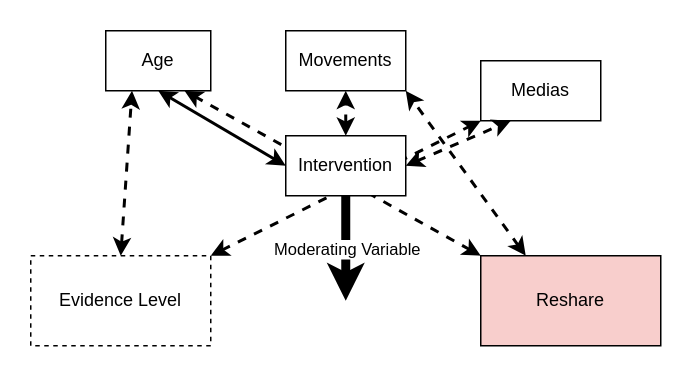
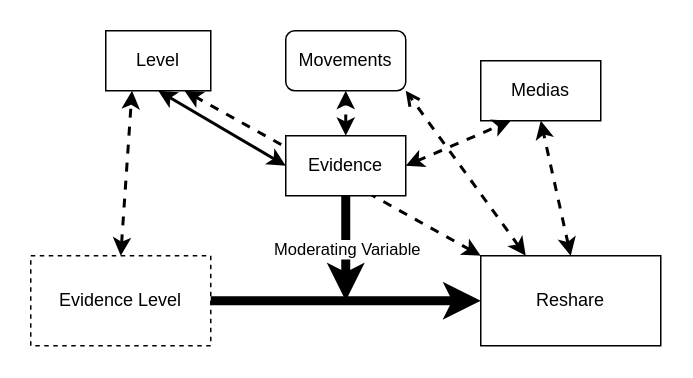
(158, 61) -> (158, 61)
(346, 61) -> (346, 61)
(414, 102) -> (413, 101)
(346, 166) -> (346, 166)
none -> (556, 189)
(275, 224) -> none
none -> (334, 301)
(571, 301) -> (571, 301)
